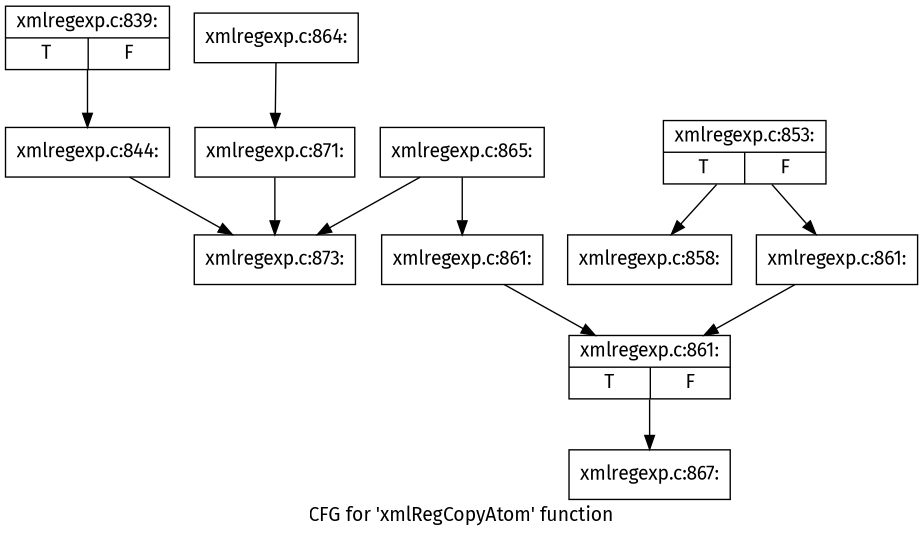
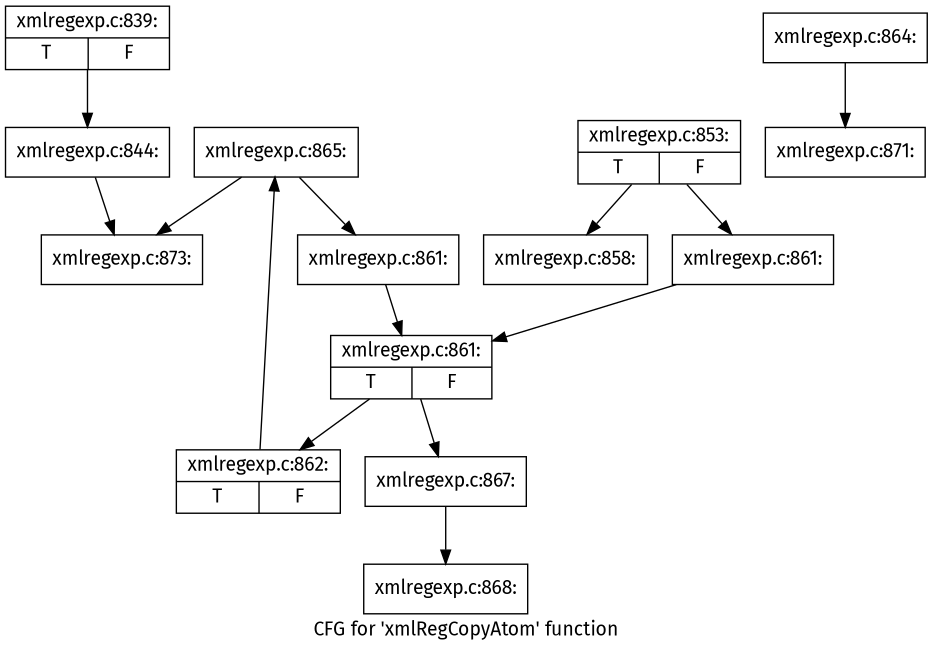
(275, 199) -> none
none -> (258, 482)
none -> (446, 589)
